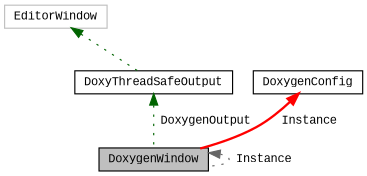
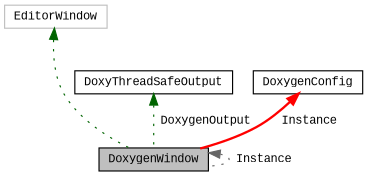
(110, 53) -> (73, 107)
